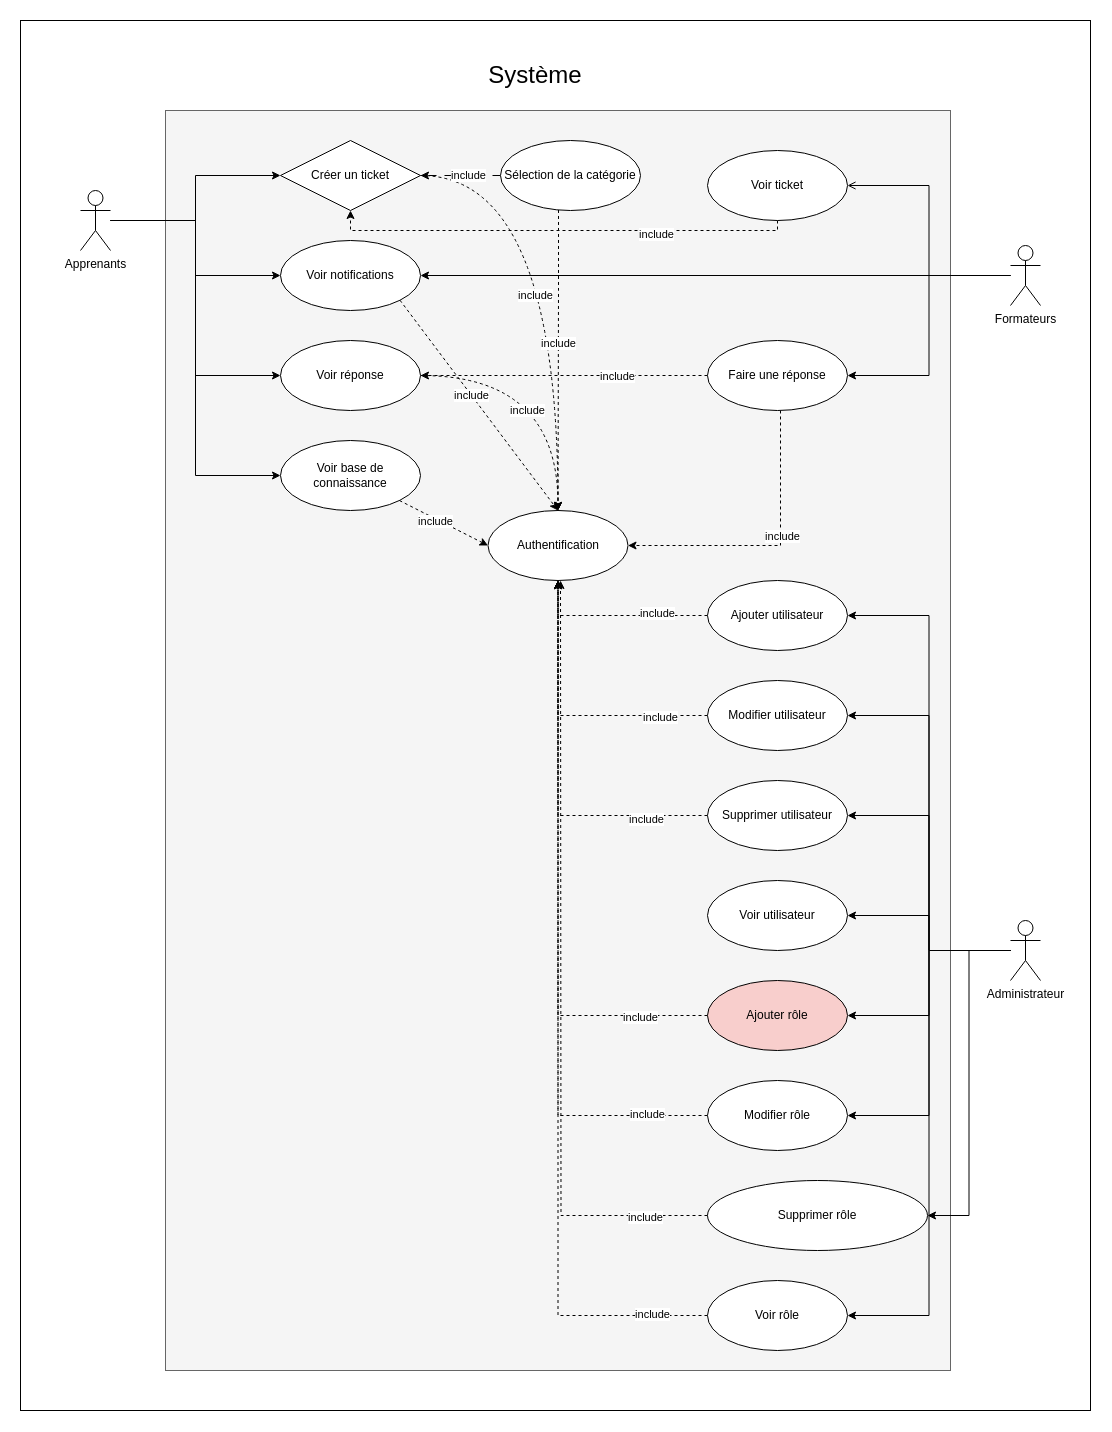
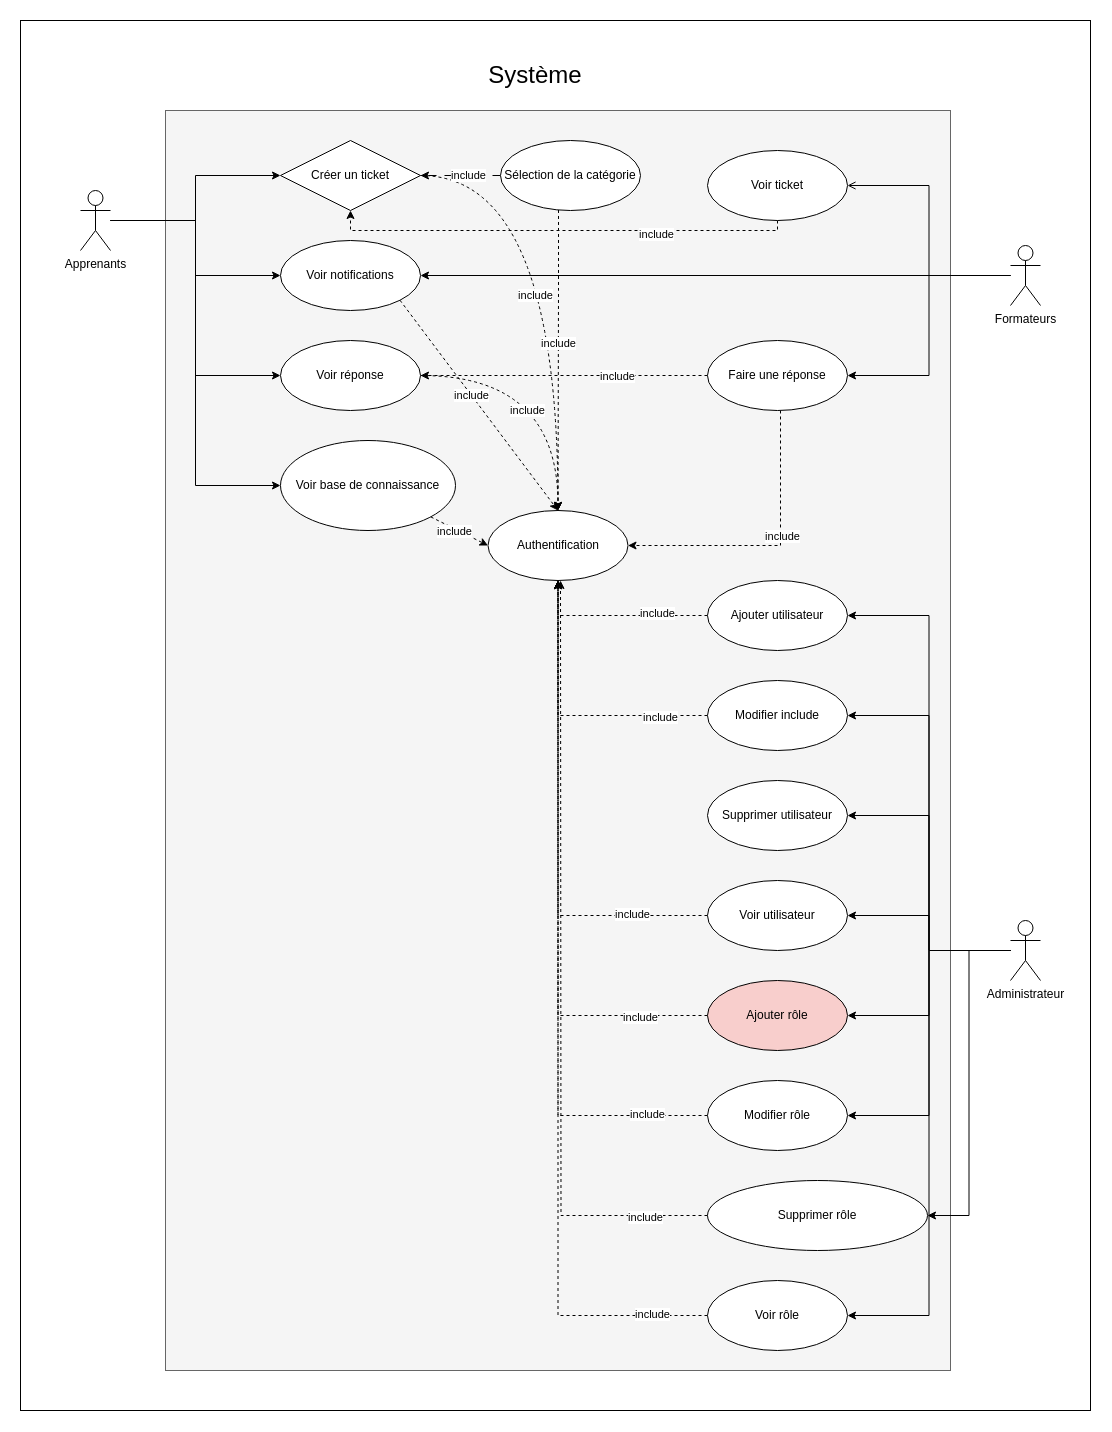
(351, 476) -> (368, 486)
(778, 716) -> (778, 716)
(635, 816) -> none
none -> (635, 916)
